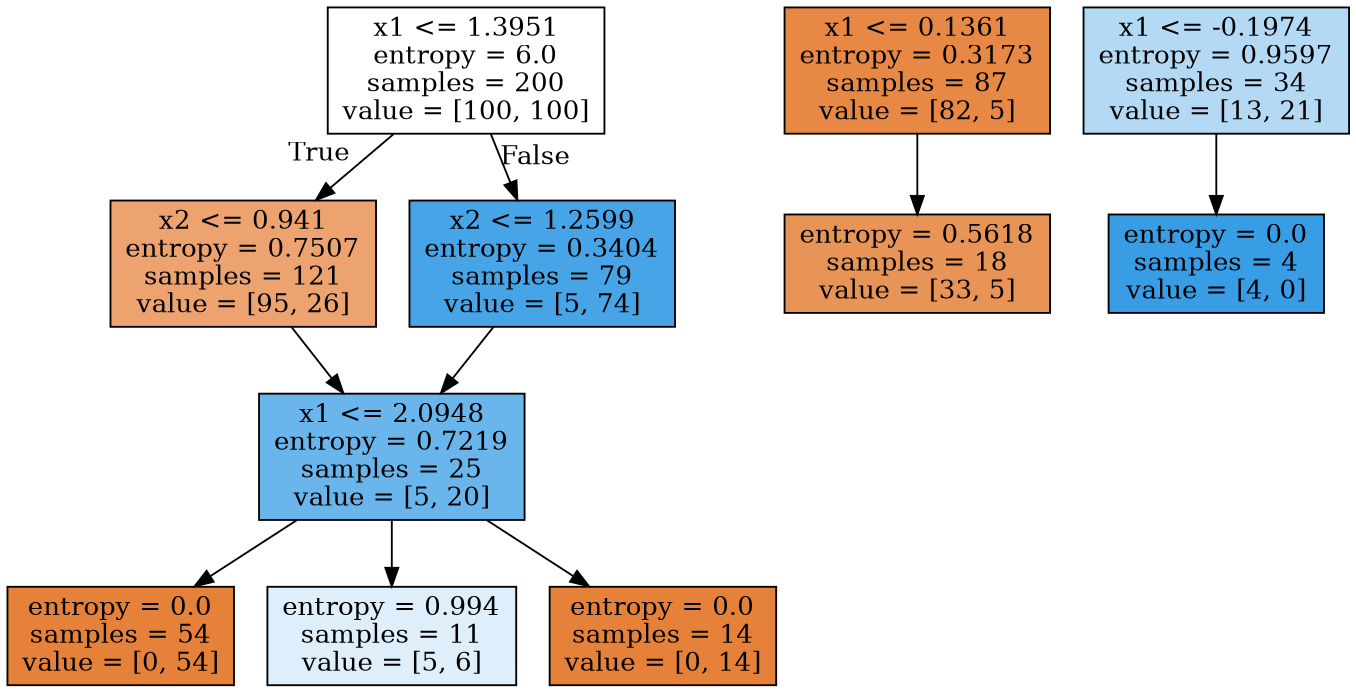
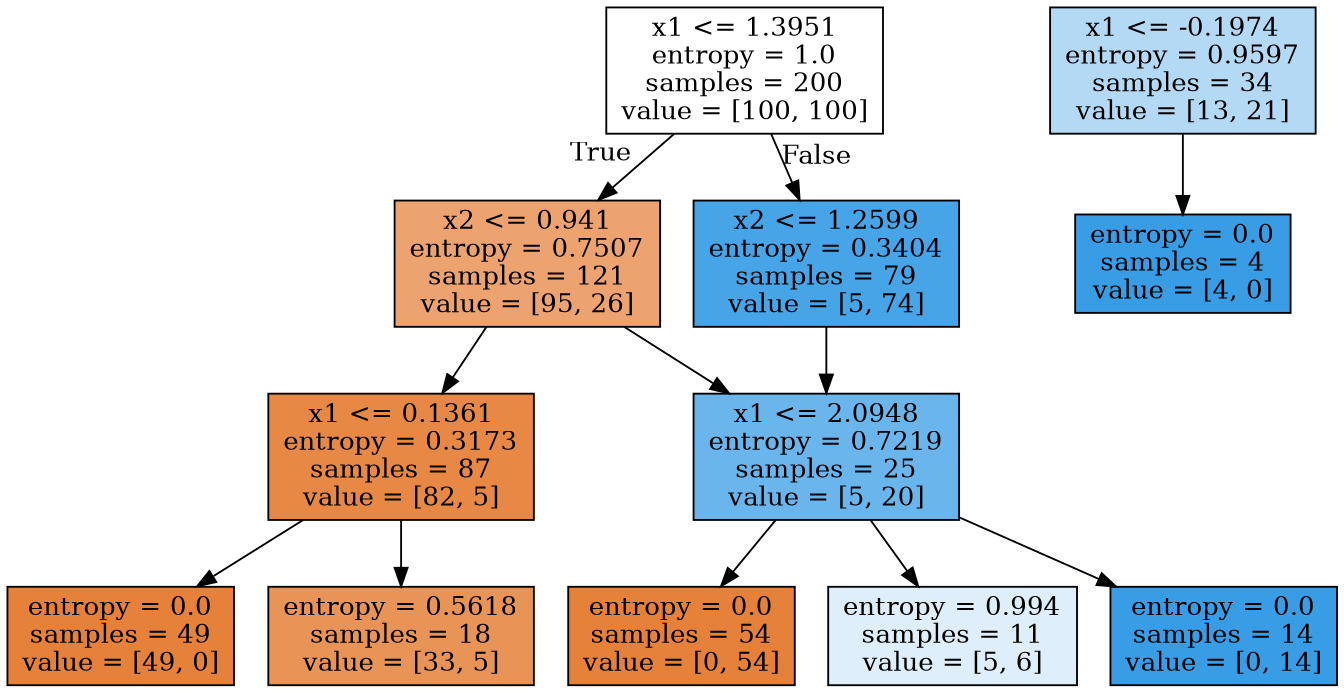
(466, 71) -> (745, 71)
none -> (470, 352)
none -> (121, 636)
(663, 636) -> (1224, 636)
